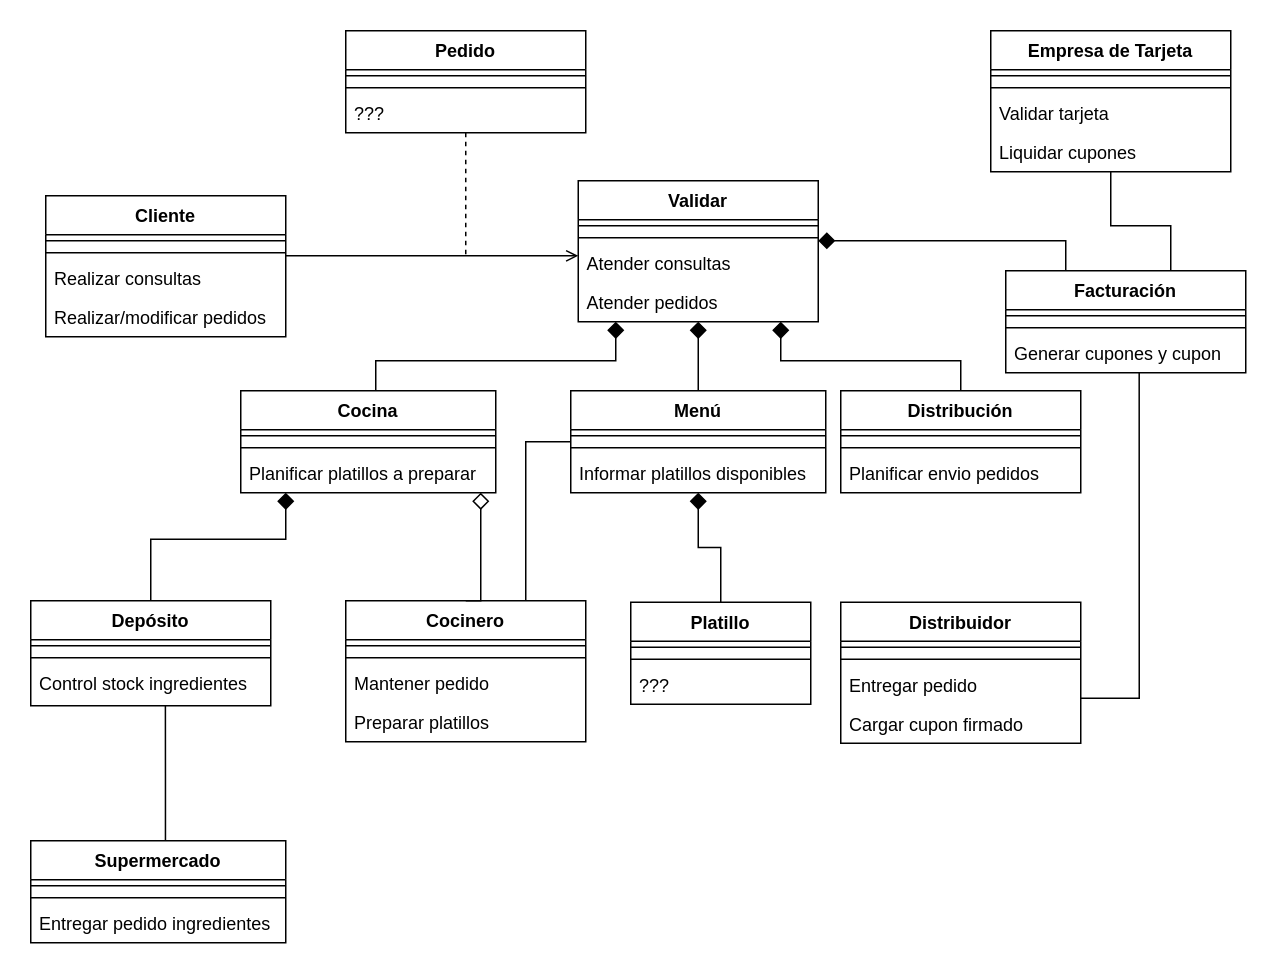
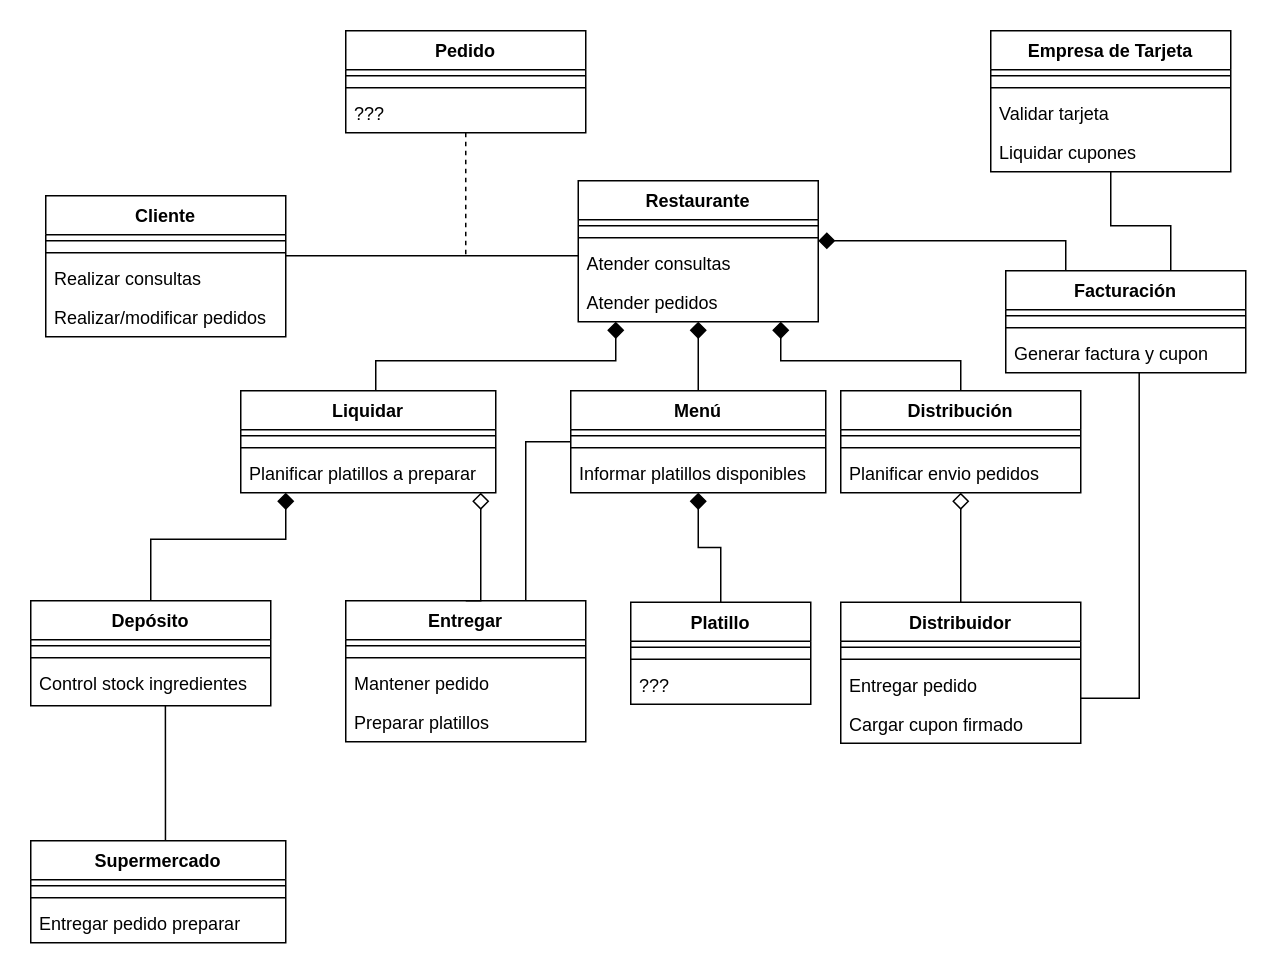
(698, 201) -> (698, 201)
(571, 256) -> (572, 256)
(1123, 354) -> (1123, 354)
(368, 411) -> (368, 411)
none -> (961, 555)
(465, 621) -> (465, 621)
(168, 924) -> (153, 924)
